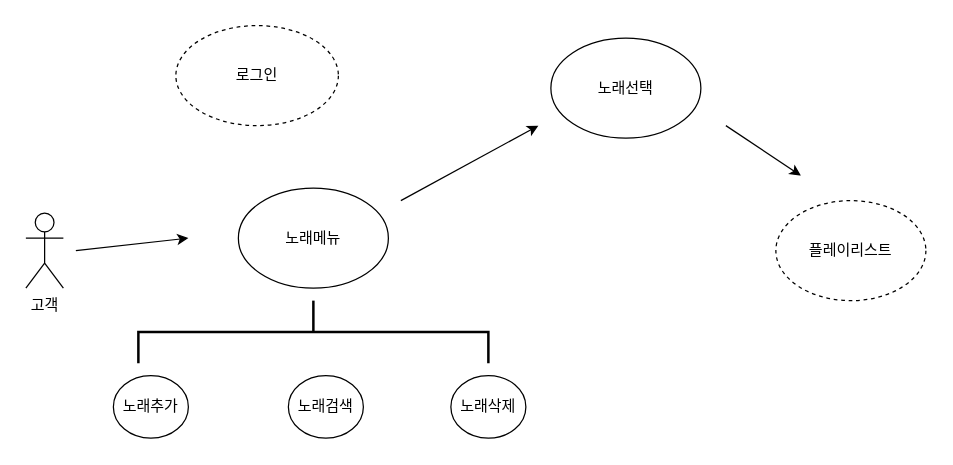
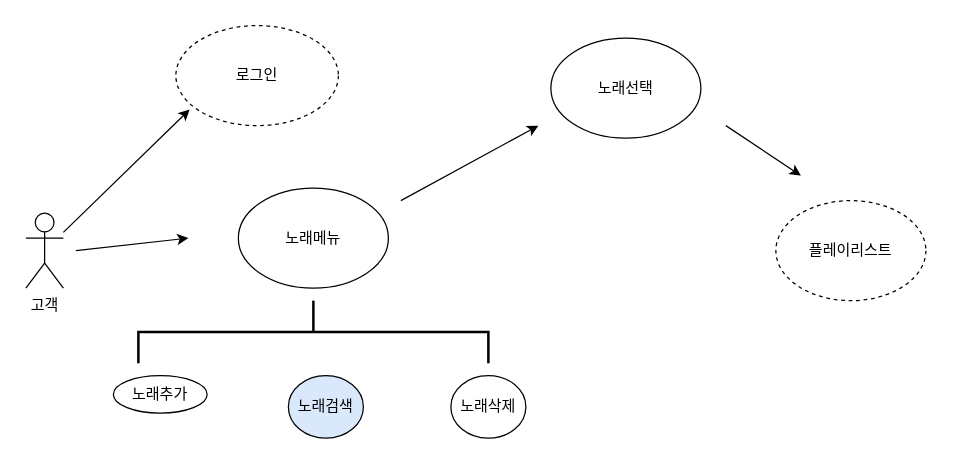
none -> (123, 174)
(151, 407) -> (160, 394)
(326, 407) -> (326, 407)
